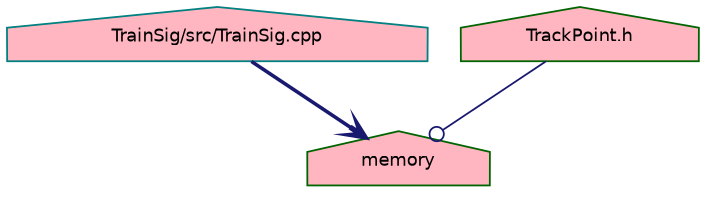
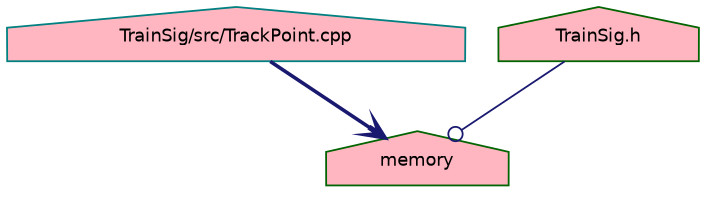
(217, 37) -> (236, 37)
(580, 37) -> (599, 37)
